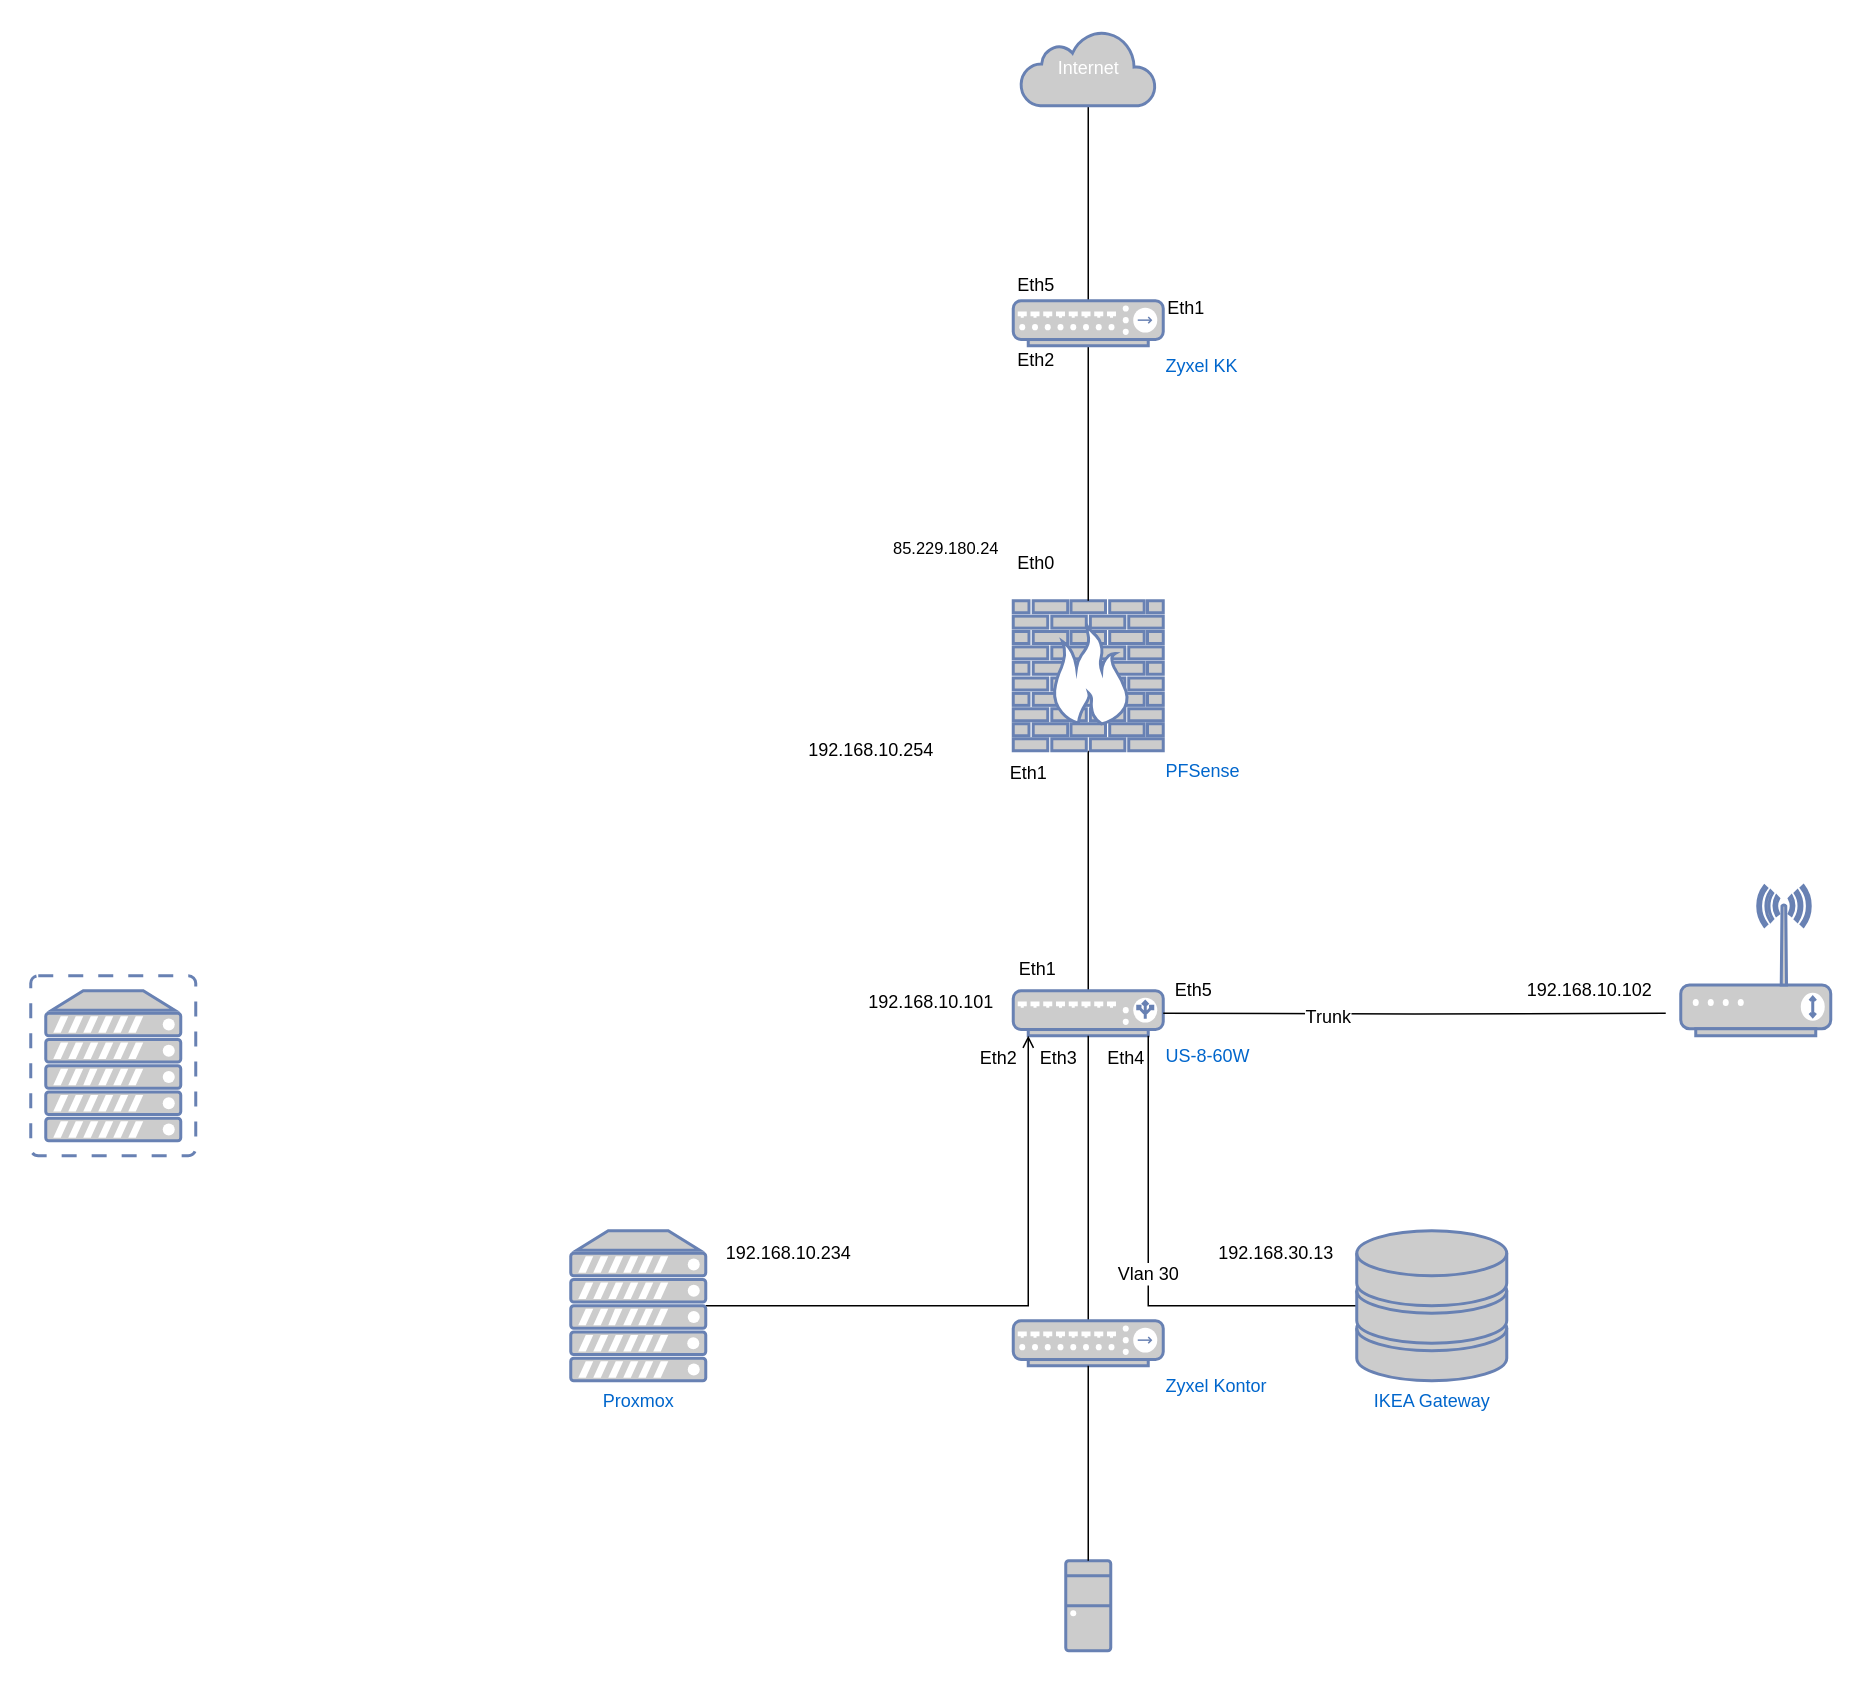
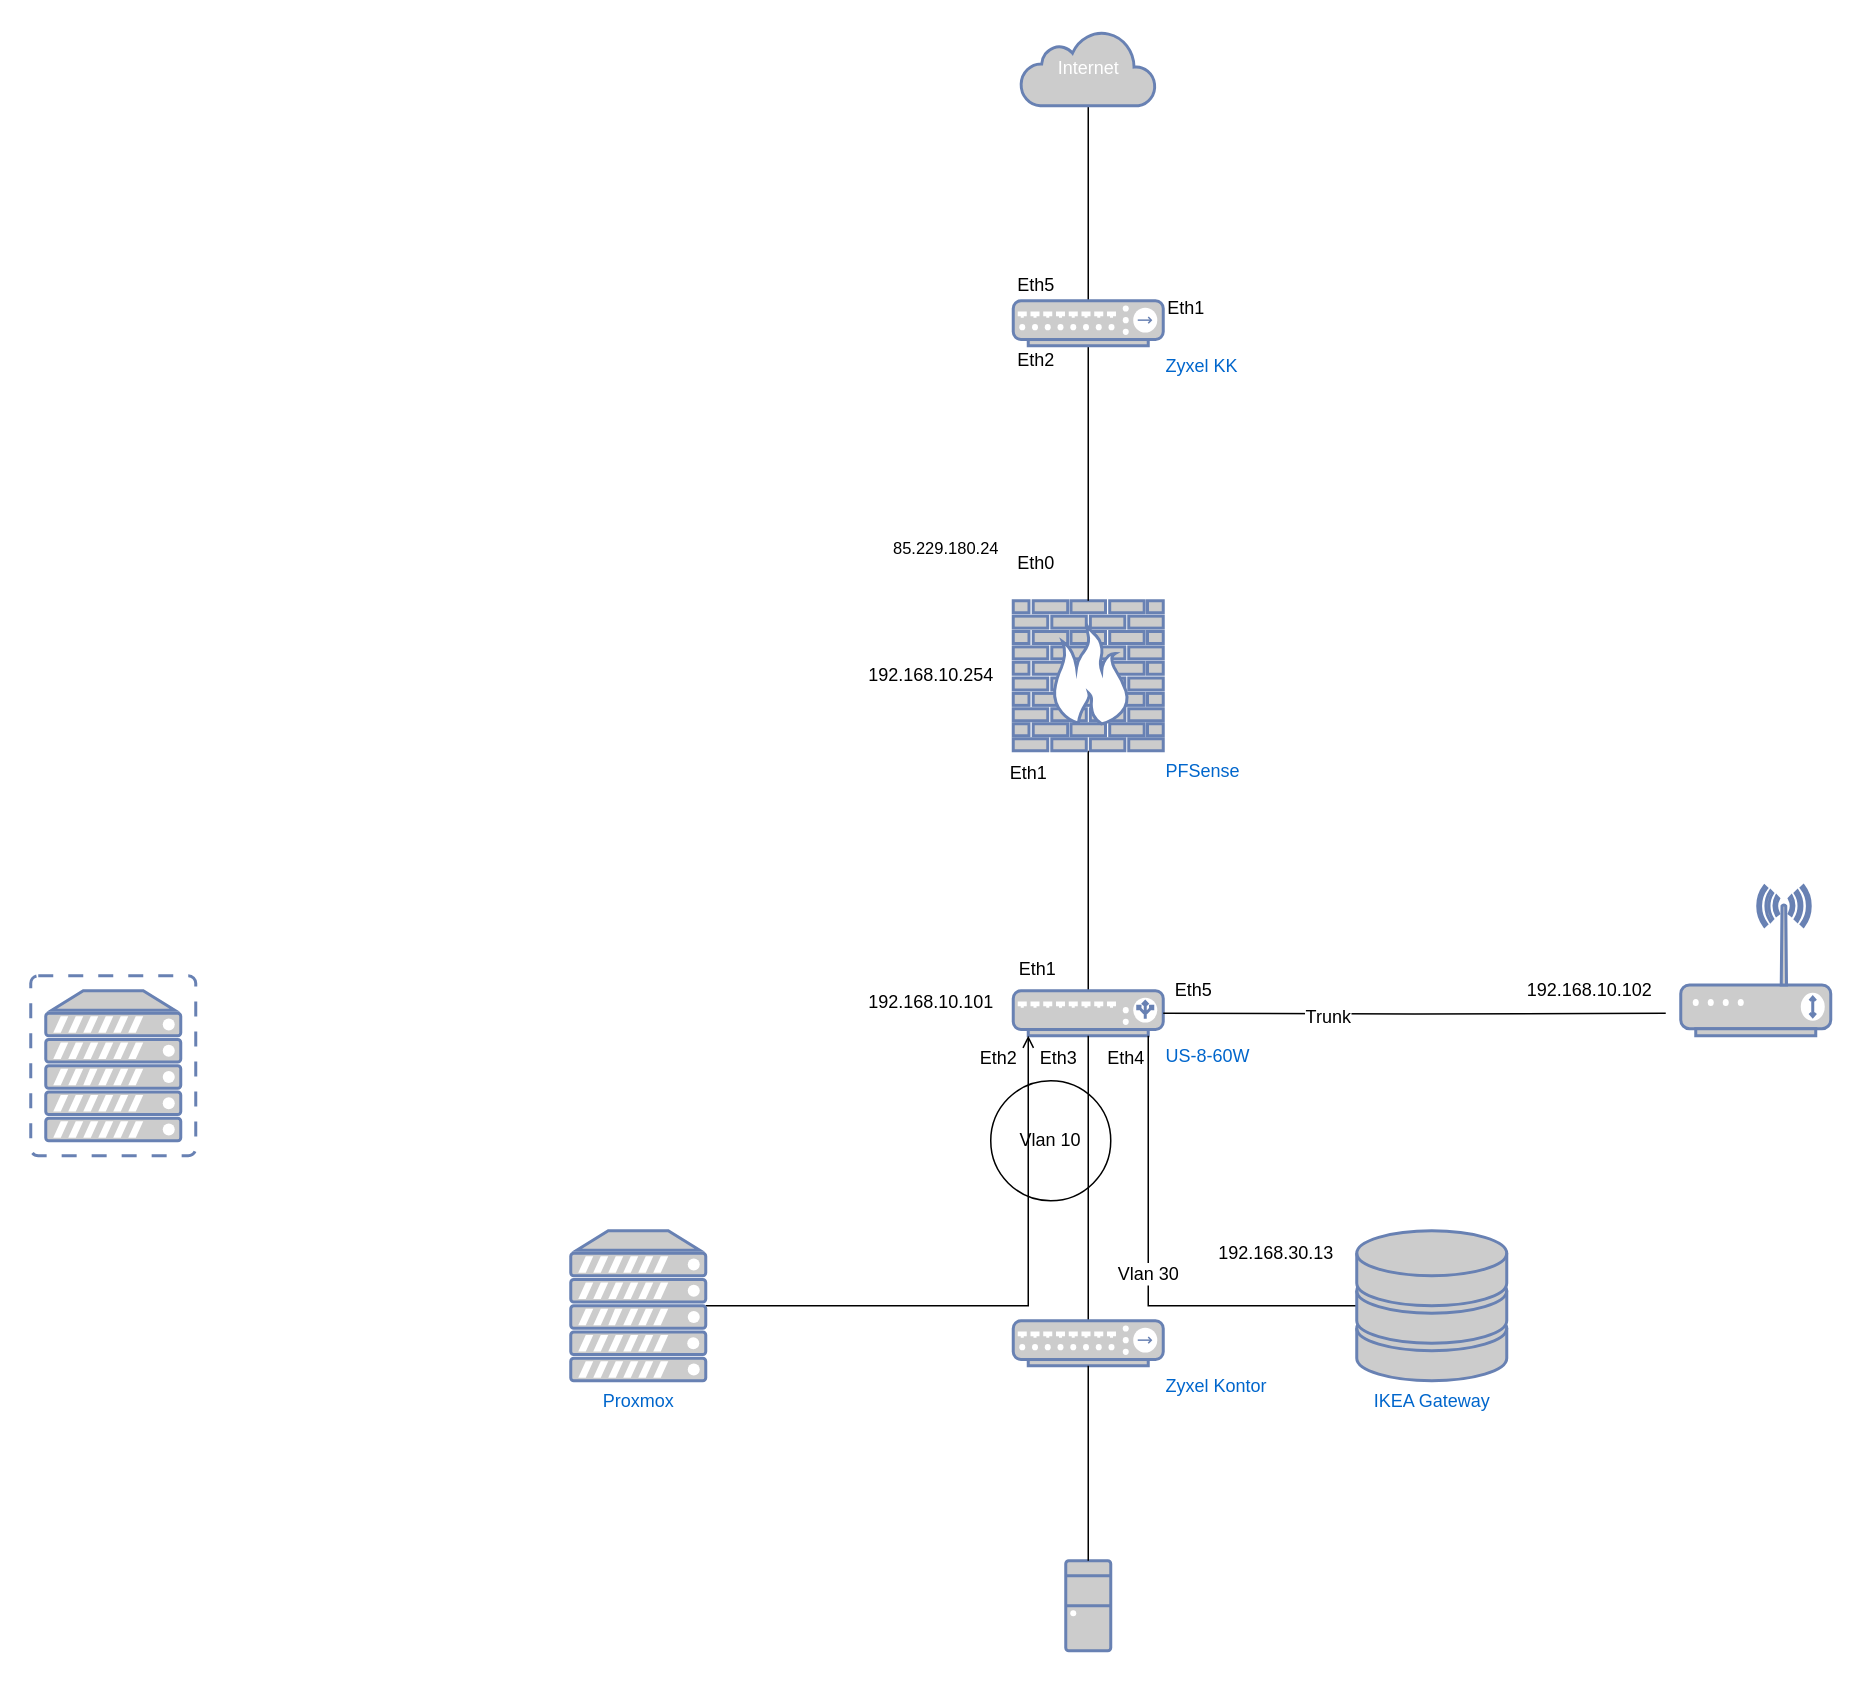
(871, 751) -> (931, 676)
none -> (1051, 1141)
(788, 1253) -> none
